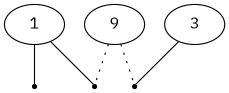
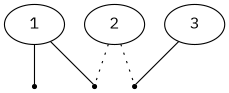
(115, 24) -> (115, 24)
